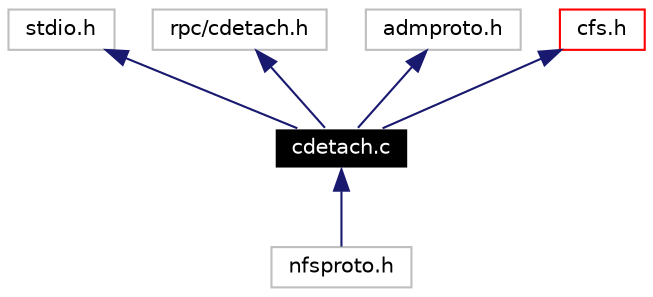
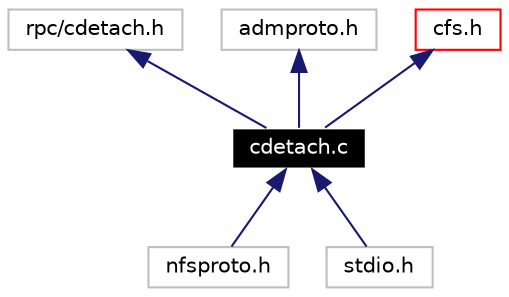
(211, 93) -> (346, 217)
